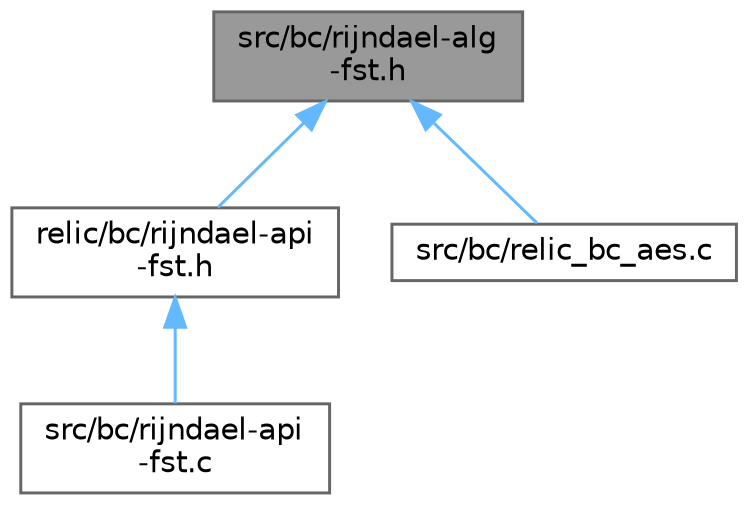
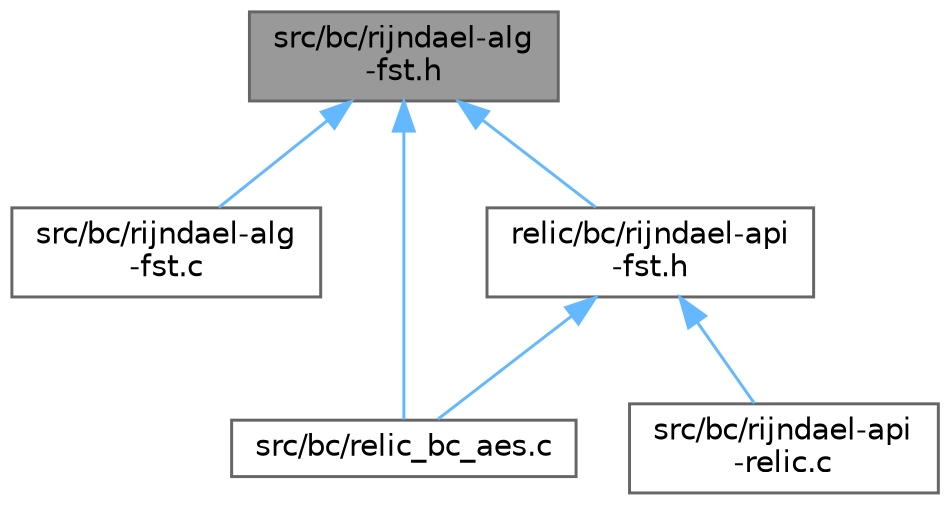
none -> (166, 252)
none -> (505, 368)
(175, 448) -> (784, 448)
